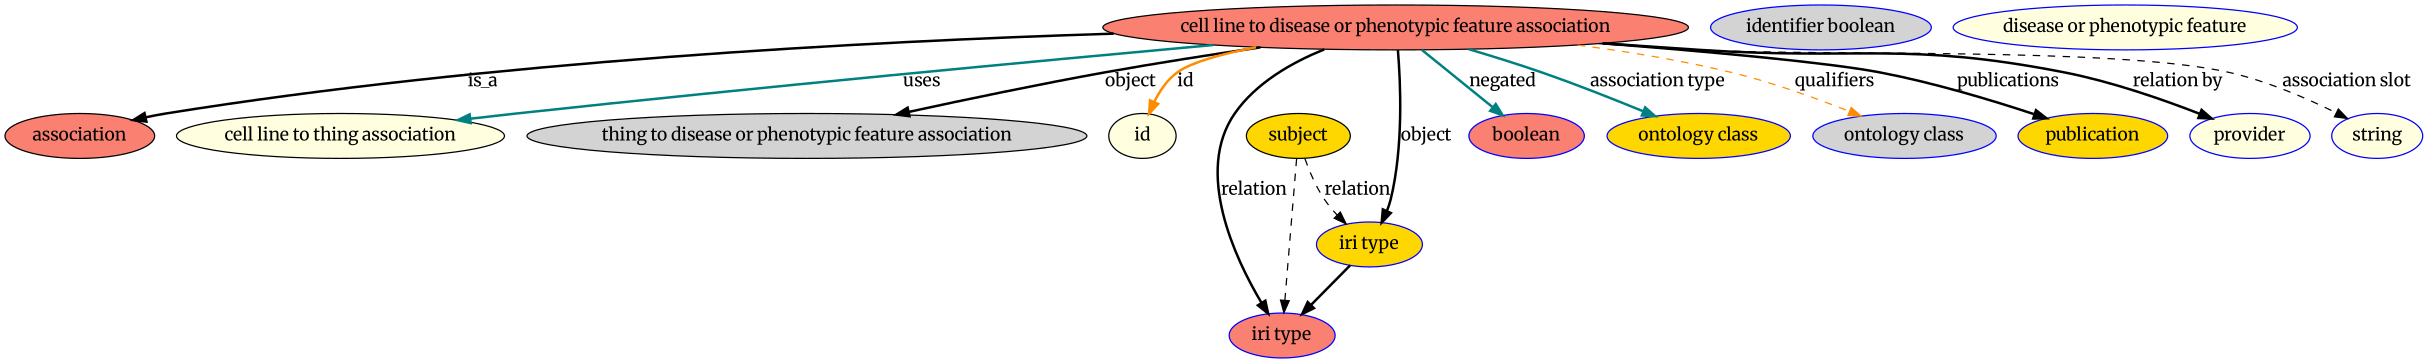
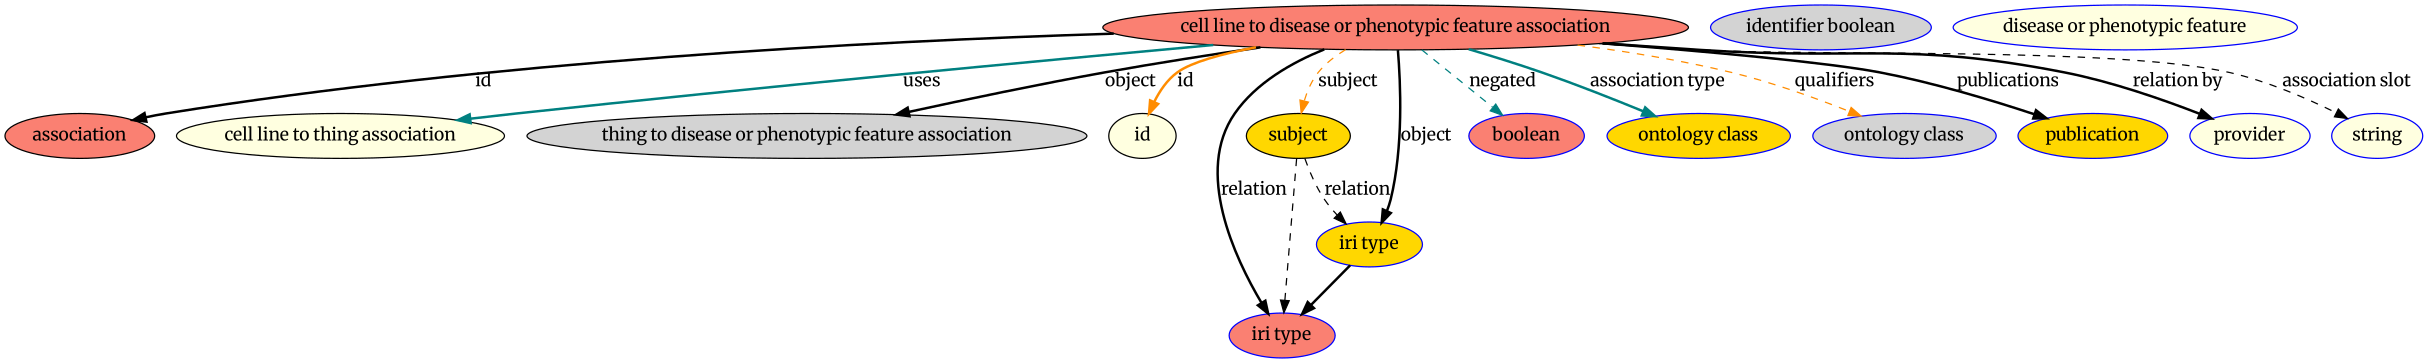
none -> (1319, 71)
(1457, 78) -> (1457, 78)
(483, 82) -> (483, 82)
